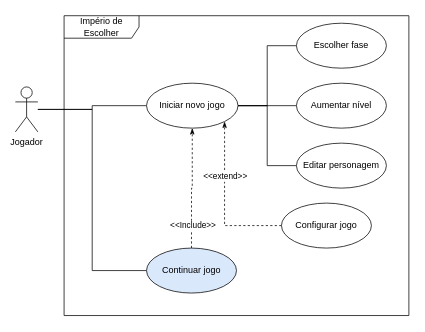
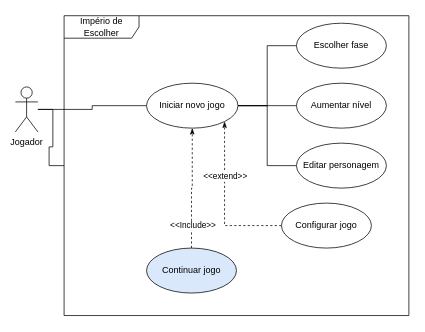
(92, 217) -> (53, 146)
